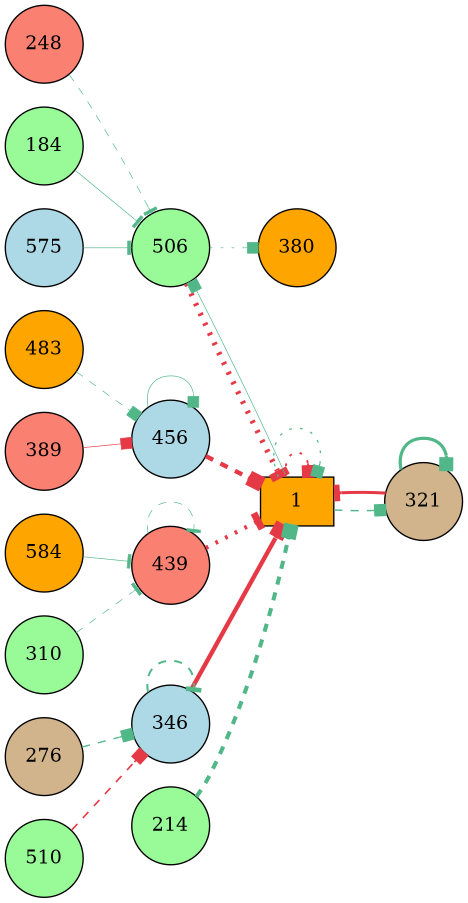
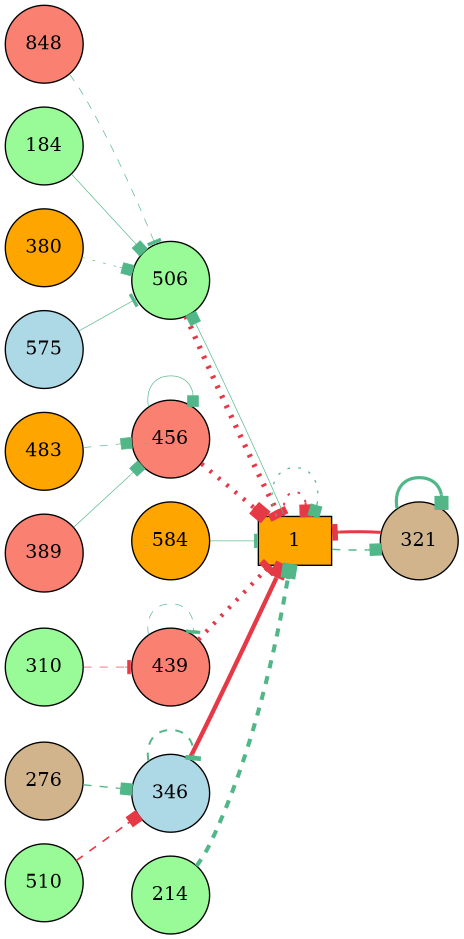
(44, 44) -> (44, 44)
(105, 194) -> (103, 208)
(227, 248) -> (101, 262)
(171, 439) -> (171, 439)
(101, 446) -> (102, 501)
(227, 467) -> (227, 485)
(104, 559) -> (231, 541)
(104, 612) -> (104, 667)
